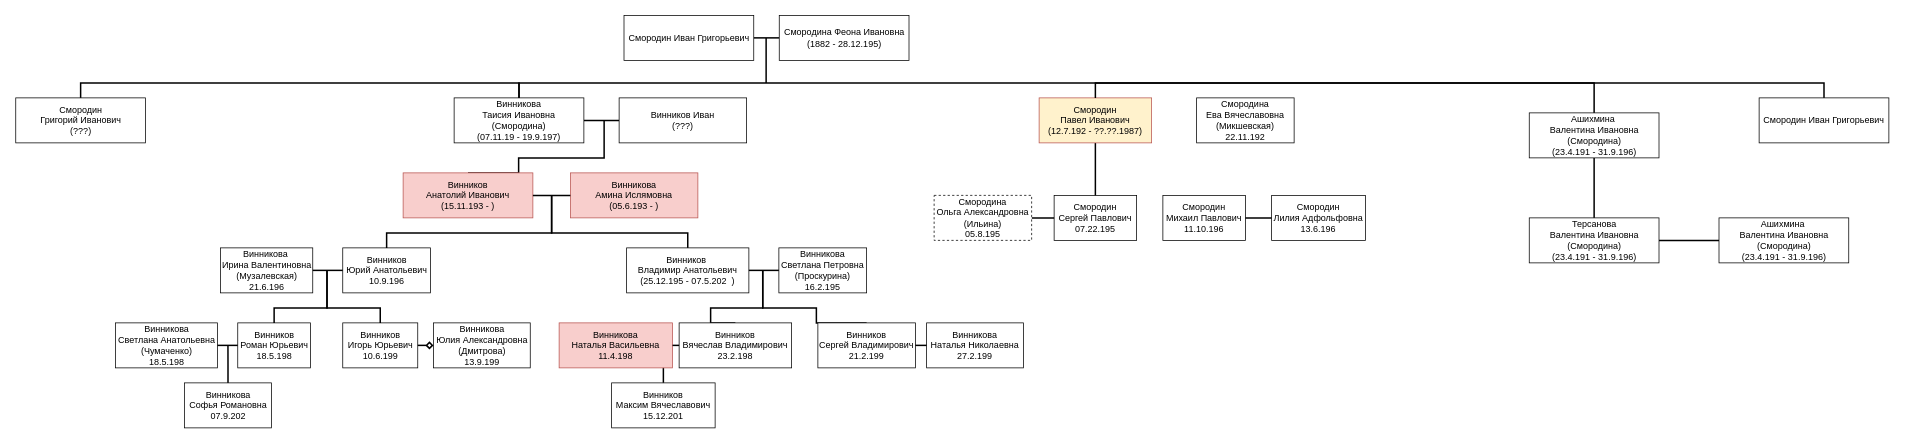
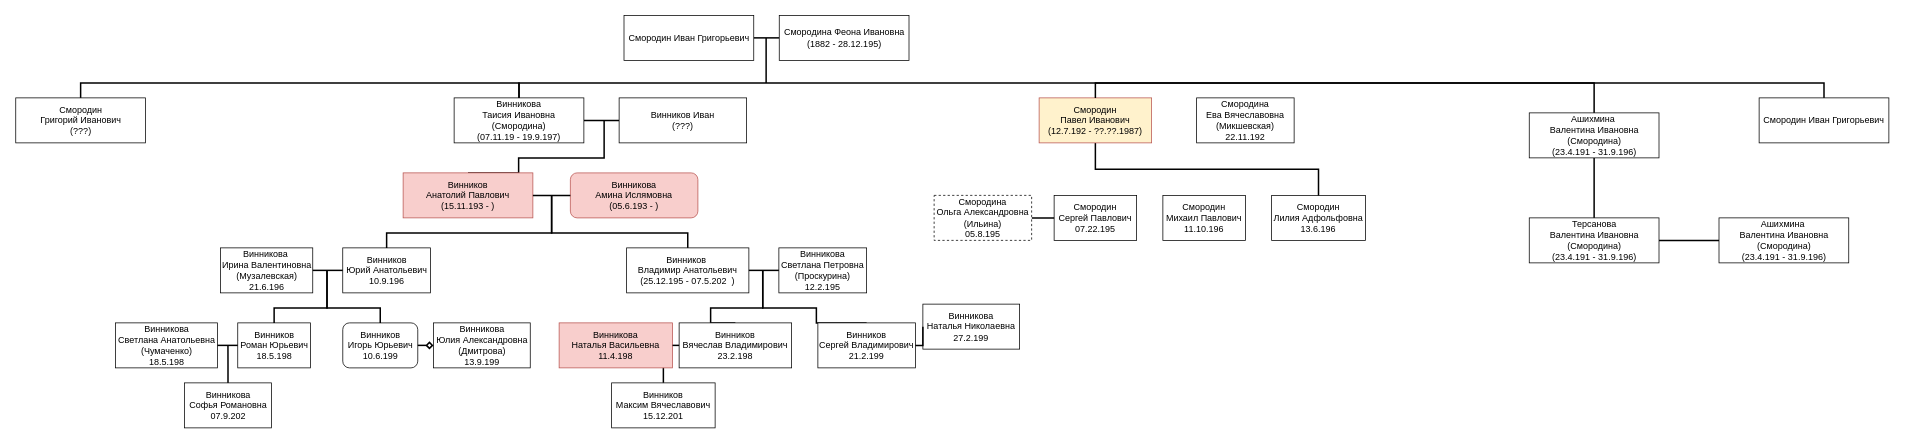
(1095, 180) -> (1218, 169)
(468, 195) -> (468, 195)
(634, 195) -> (634, 195)
(1259, 218) -> none
(823, 270) -> (823, 270)
(380, 345) -> (380, 345)
(975, 345) -> (971, 327)
